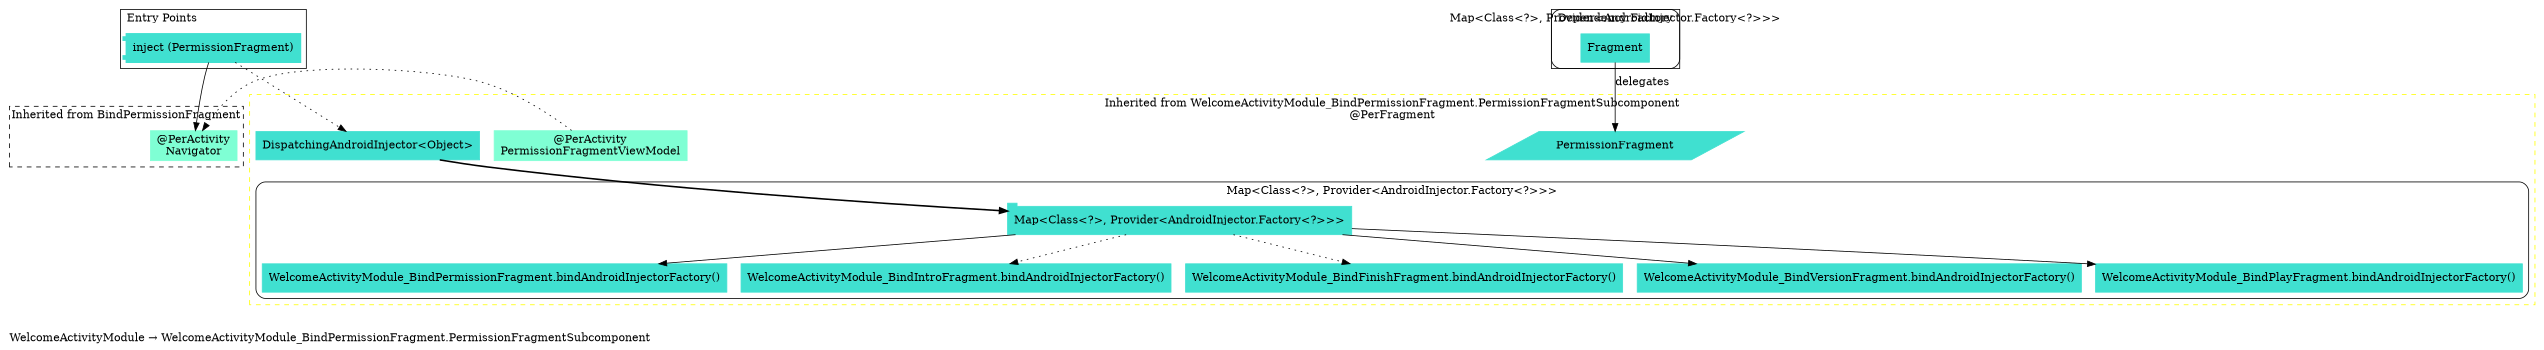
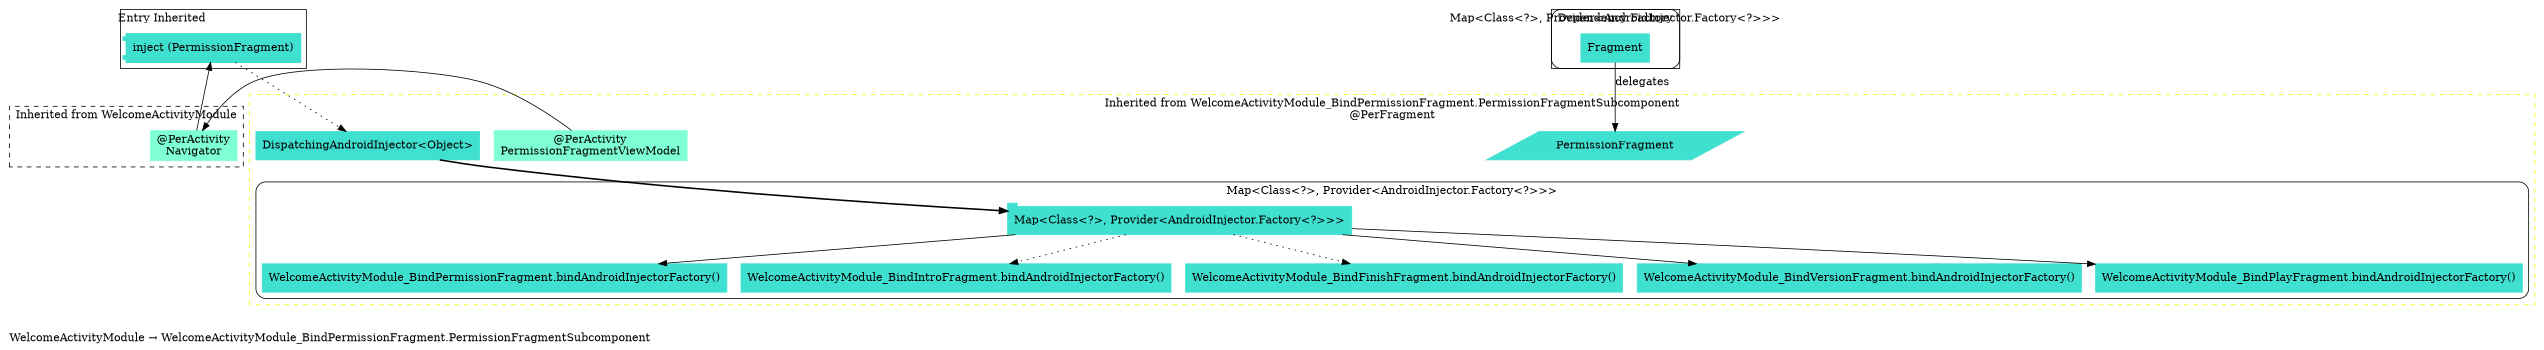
(162, 19) -> (162, 19)
(387, 70) -> (387, 70)
(201, 92) -> (203, 100)
(126, 115) -> (126, 115)
